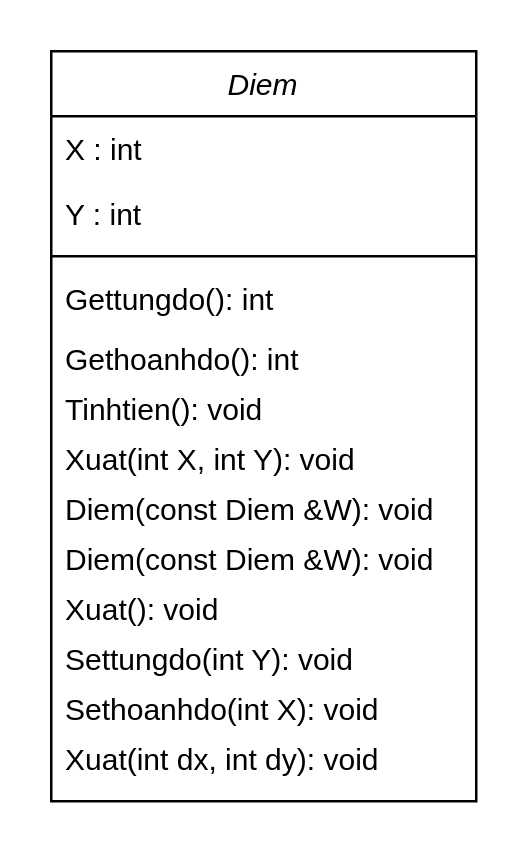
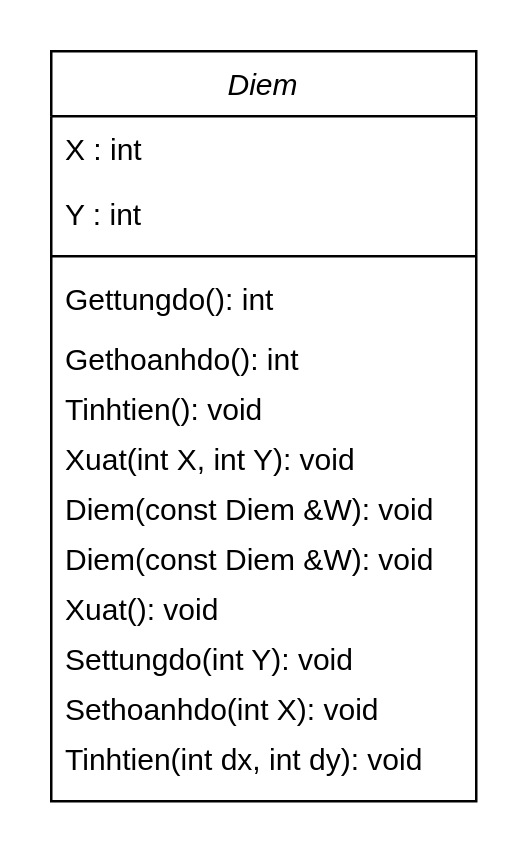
(248, 760) -> (274, 760)
